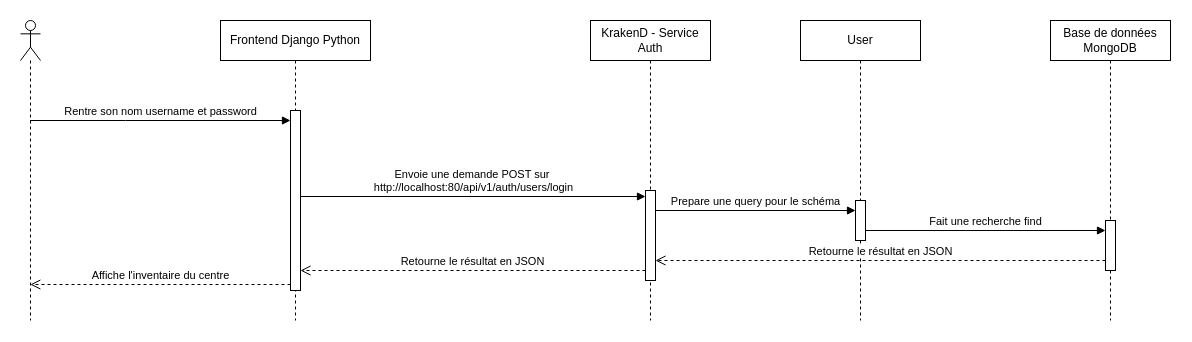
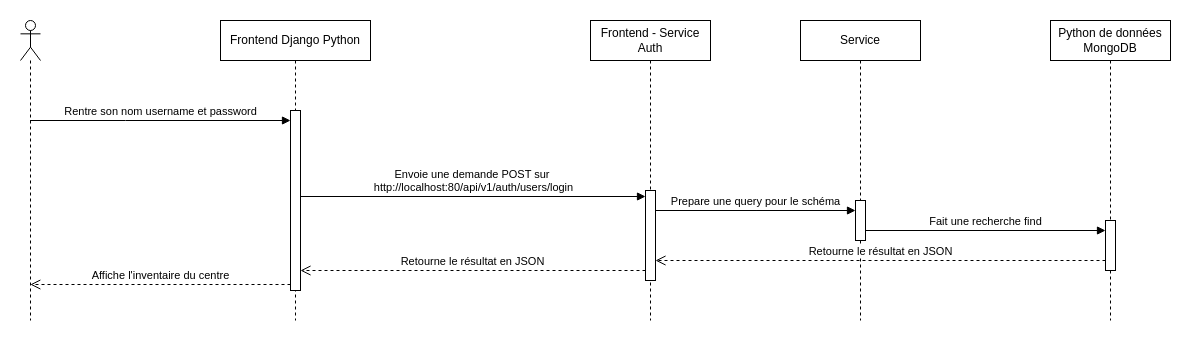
(651, 41) -> (651, 41)
(861, 41) -> (861, 41)
(1111, 41) -> (1111, 41)
